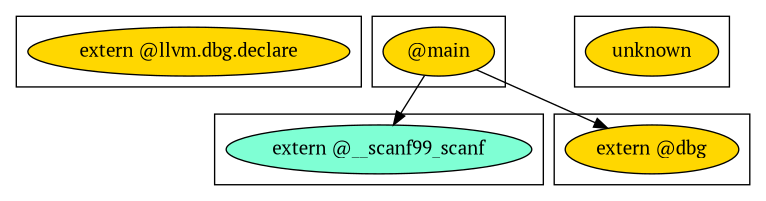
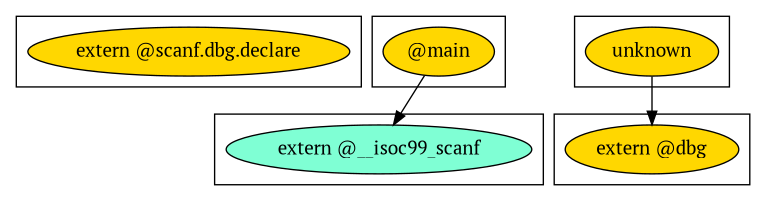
(189, 52) -> (189, 52)
(536, 96) -> (652, 96)
(379, 149) -> (379, 149)
